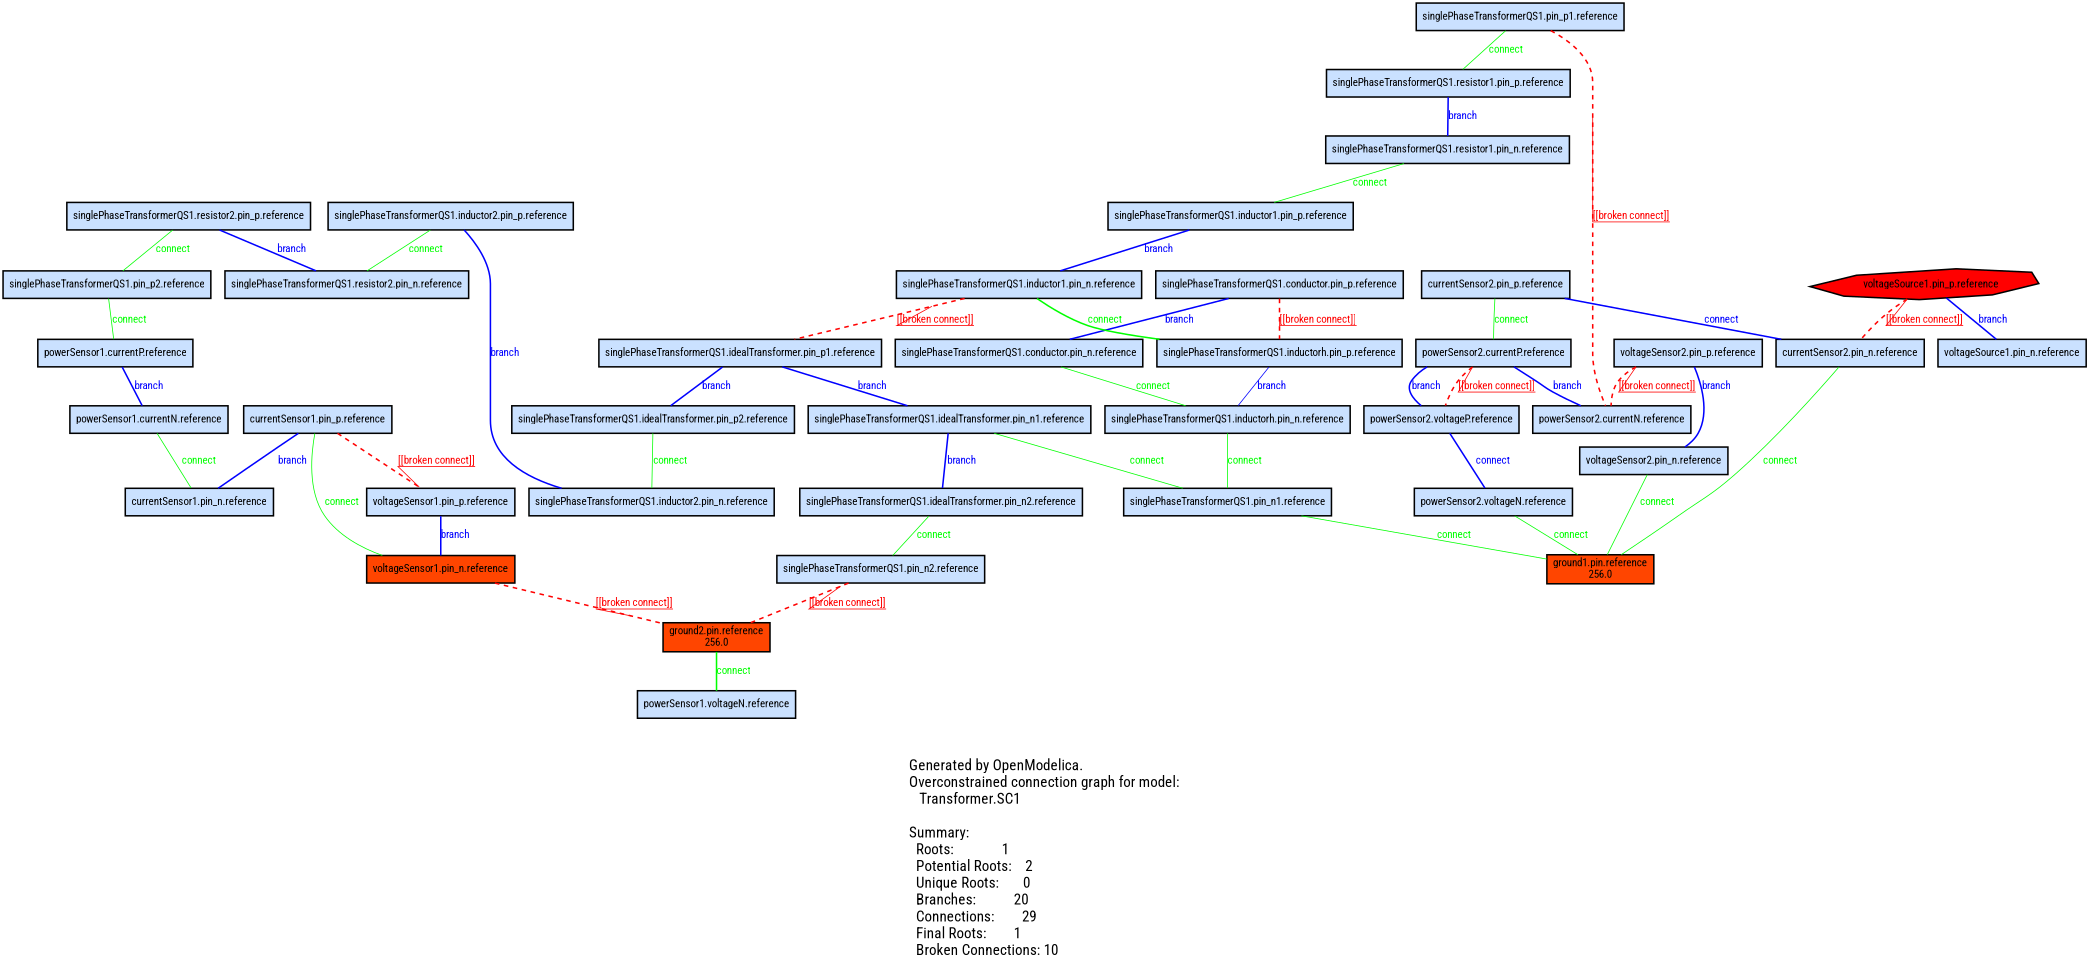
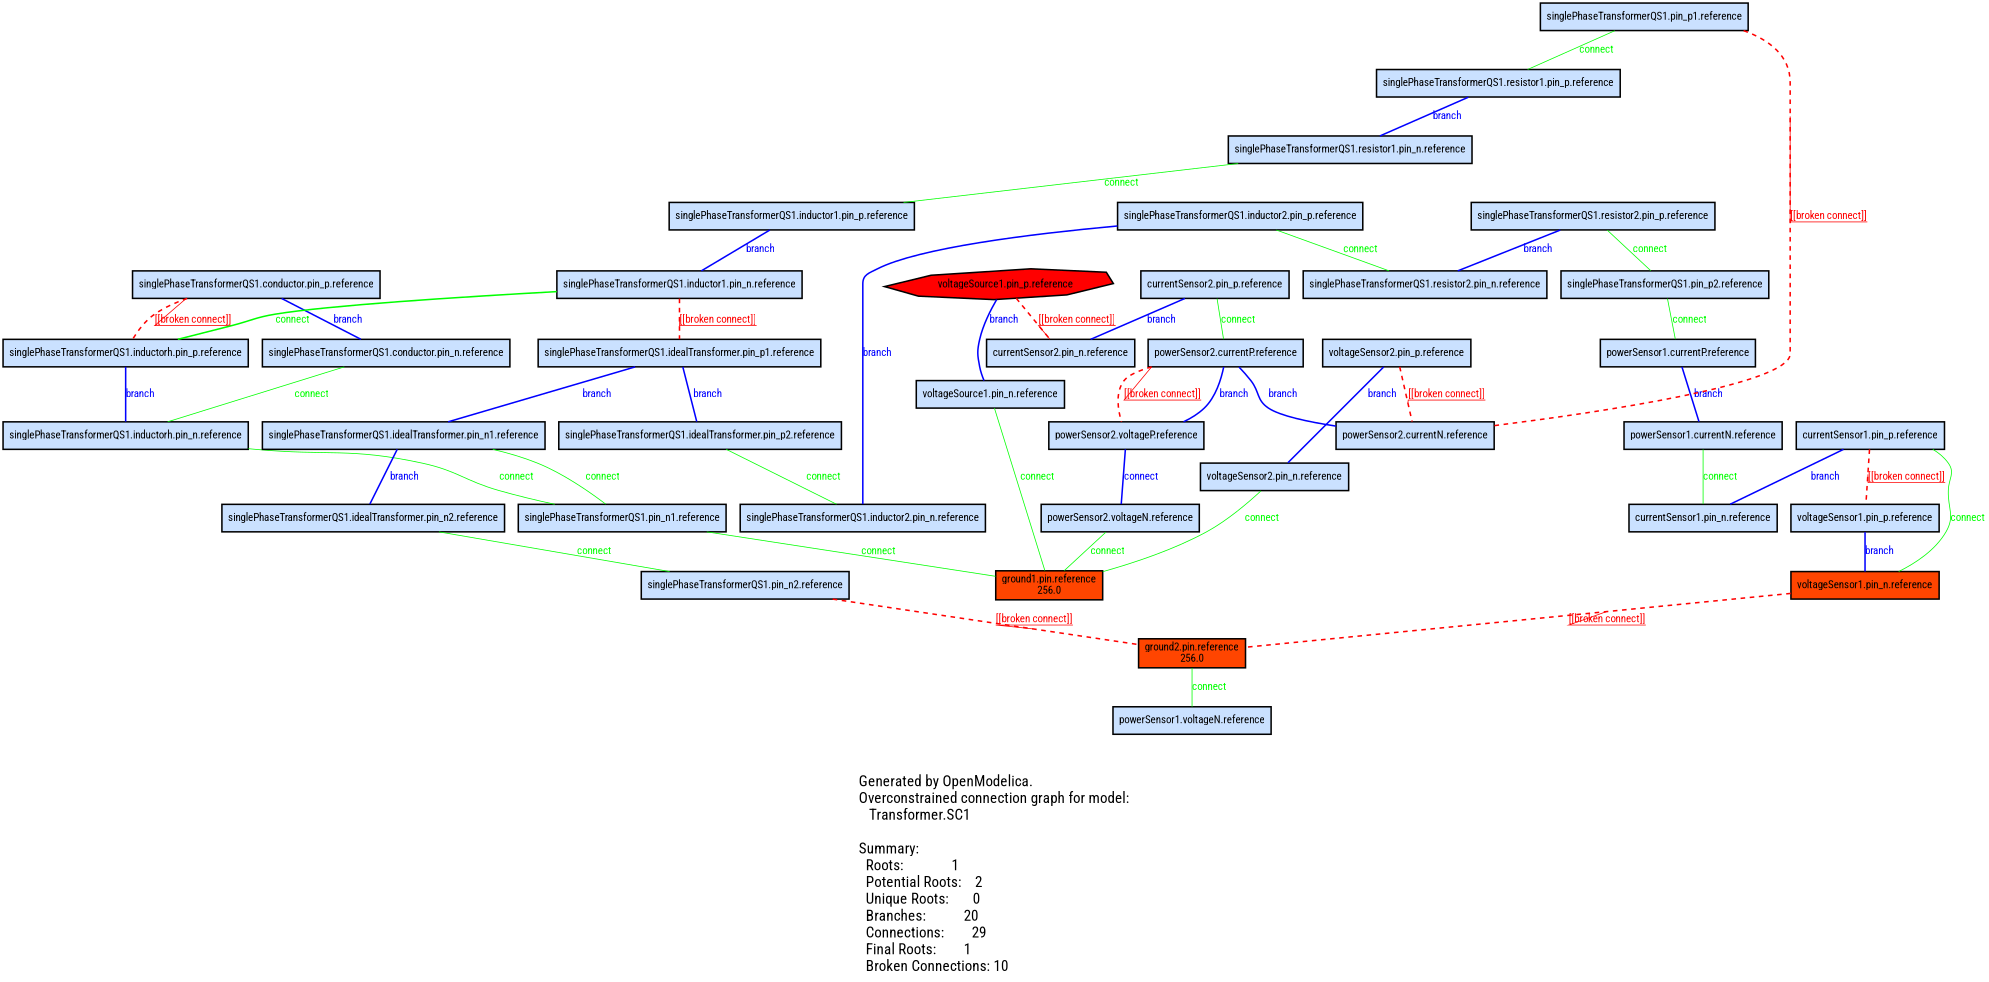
(1722, 320) -> (1161, 320)
(1254, 386) -> (126, 394)
(1739, 471) -> (1020, 489)
(717, 671) -> (1192, 687)
